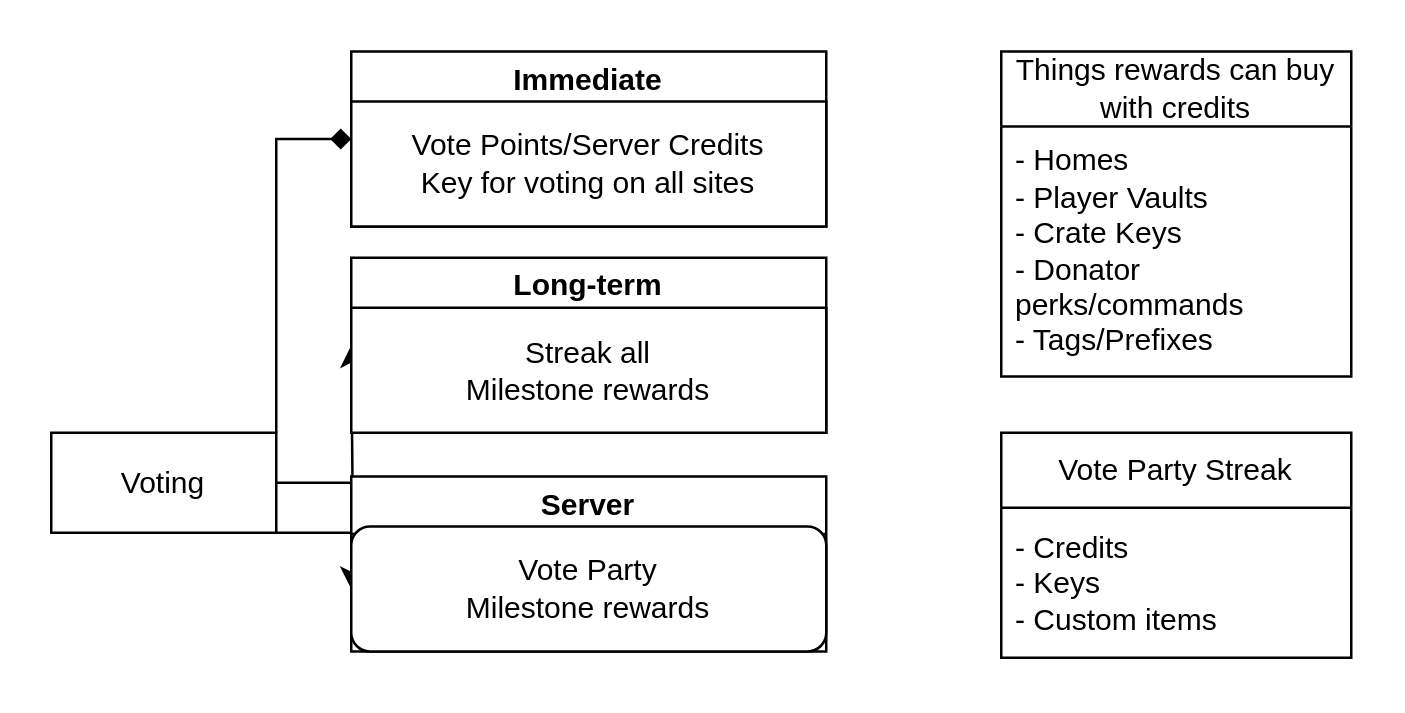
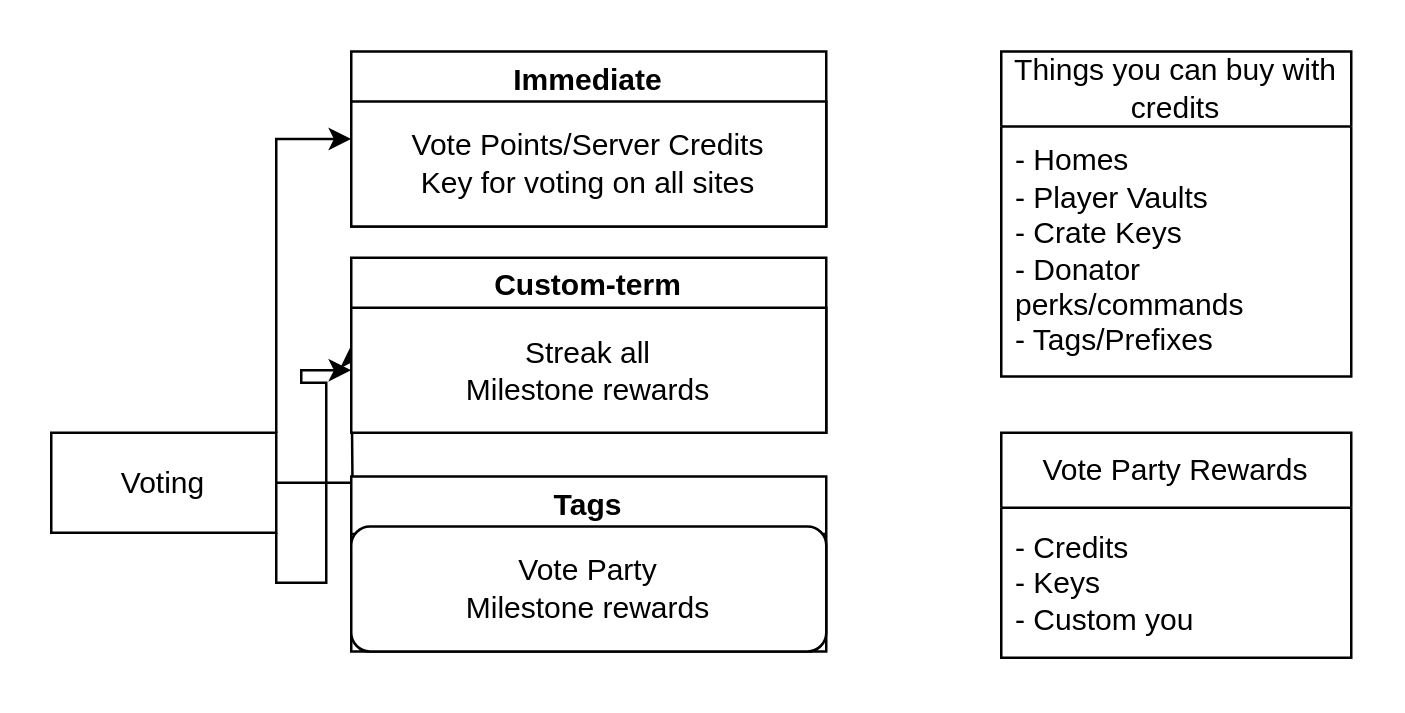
(1176, 89) -> (1176, 89)
(331, 139) -> (332, 139)
(589, 286) -> (589, 286)
(1176, 471) -> (1176, 471)
(589, 506) -> (589, 506)
(313, 533) -> (323, 583)
(1122, 584) -> (1109, 584)
